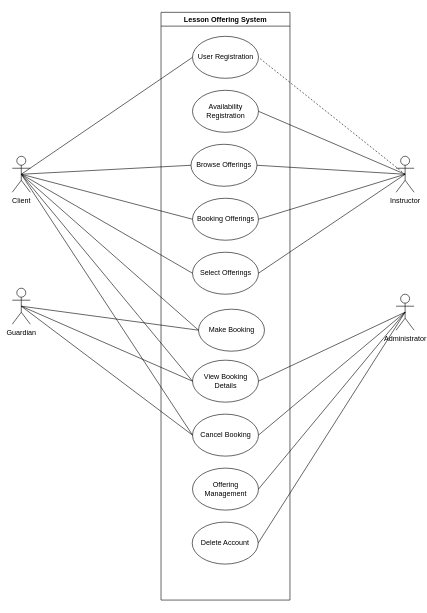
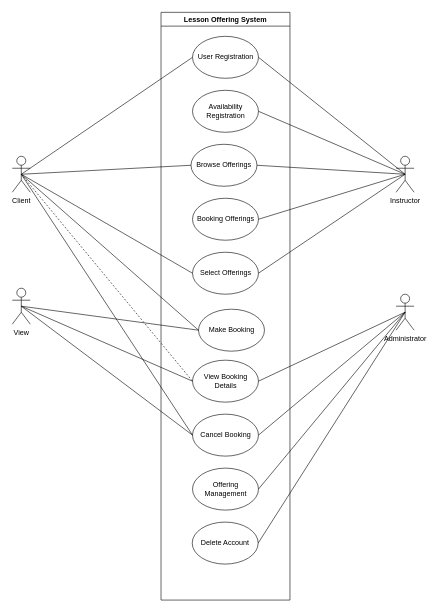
(330, 114) -> (330, 114)
(110, 198) -> none
(111, 282) -> (111, 282)
(22, 333) -> (22, 333)
